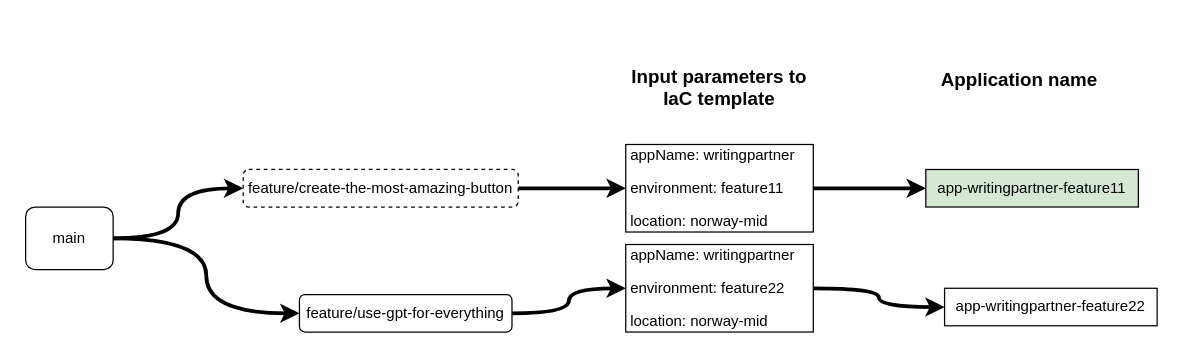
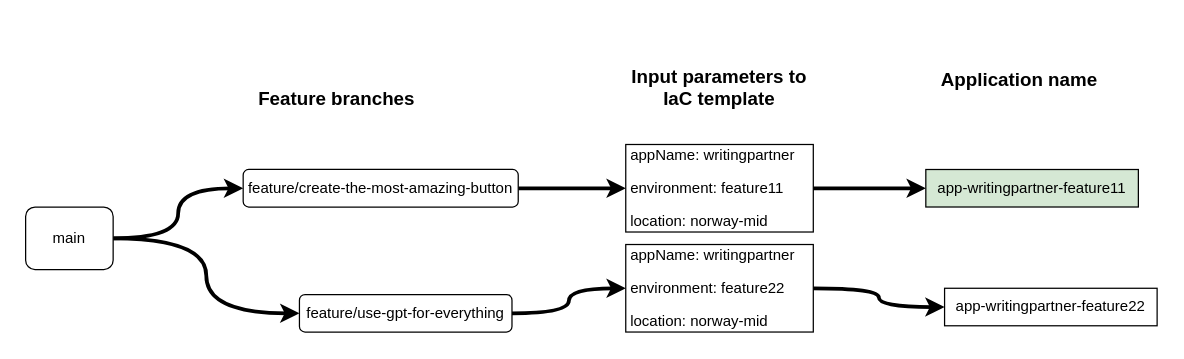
none -> (337, 88)
(381, 188) -> (381, 188)
